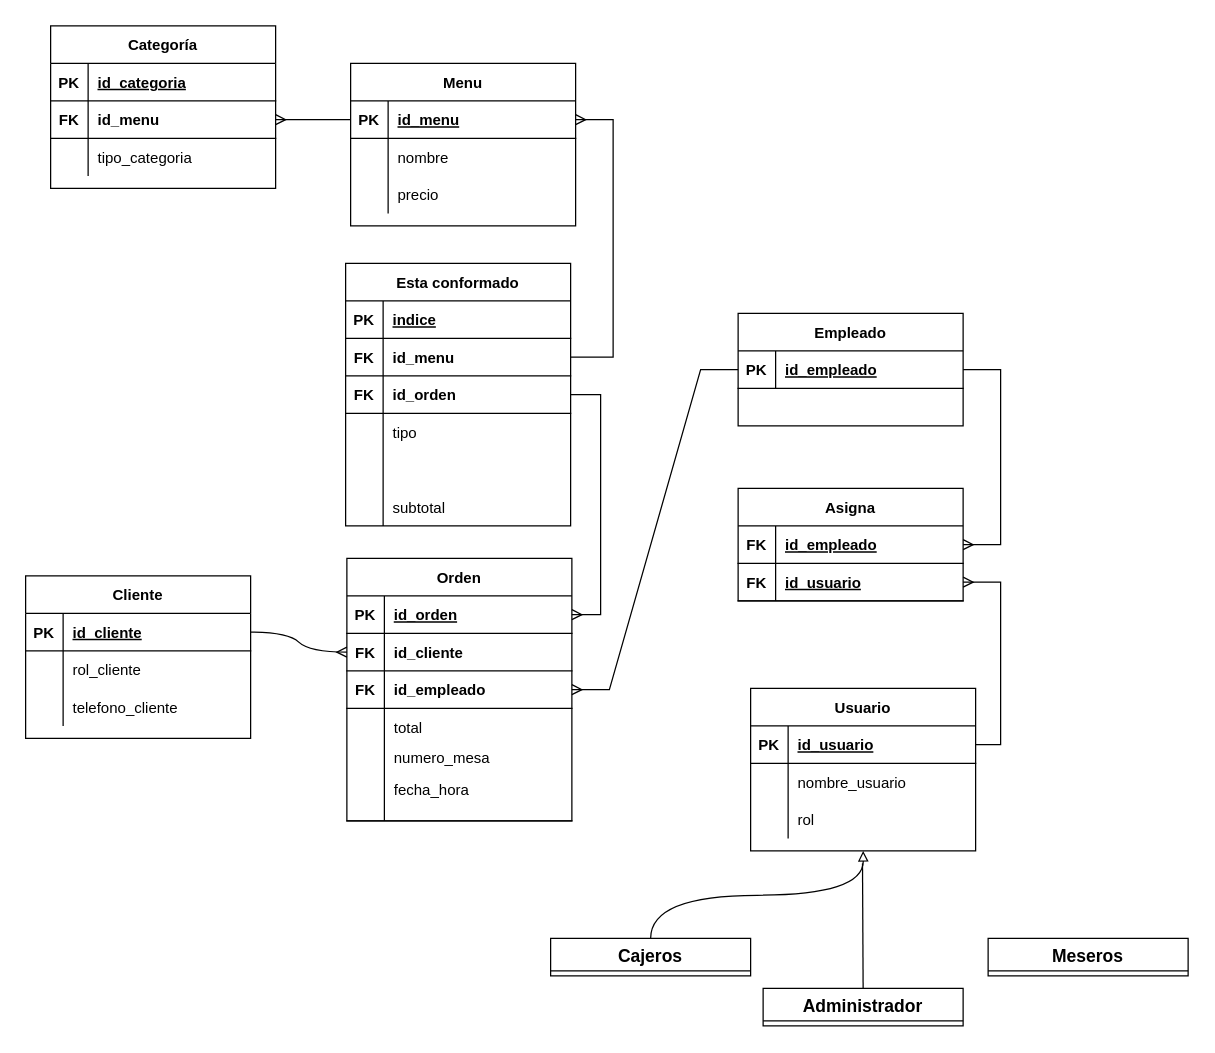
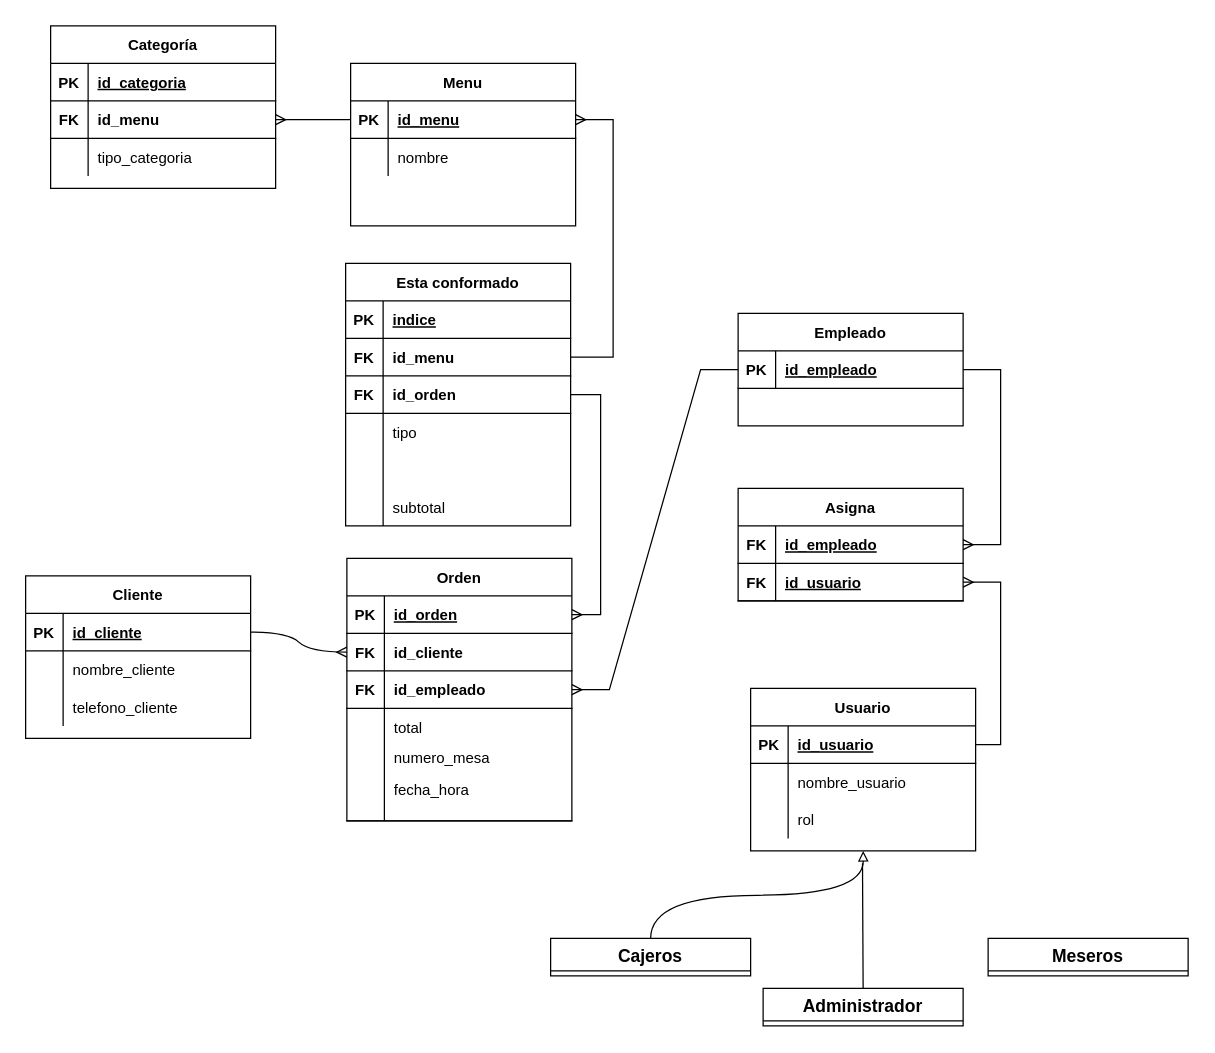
(482, 194) -> none
(113, 670) -> (127, 670)
